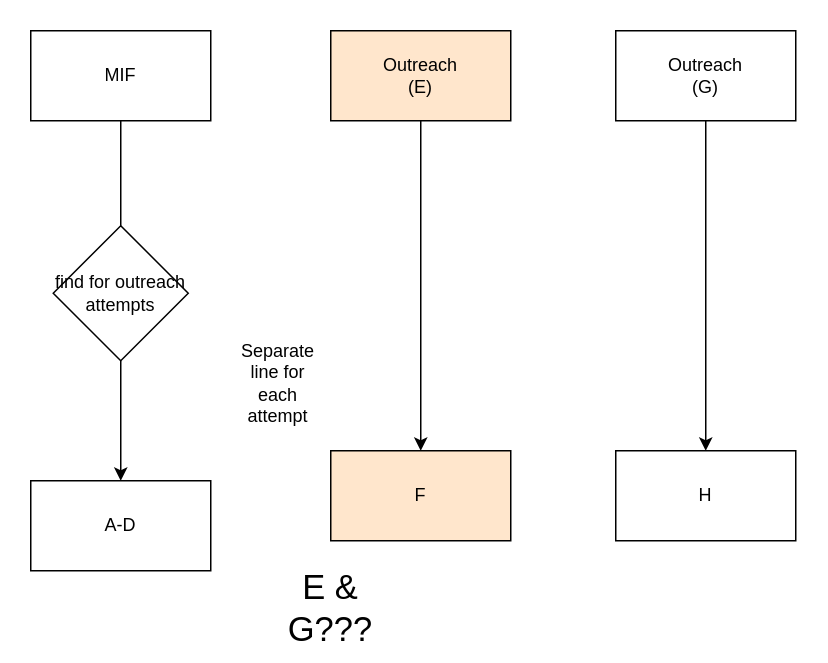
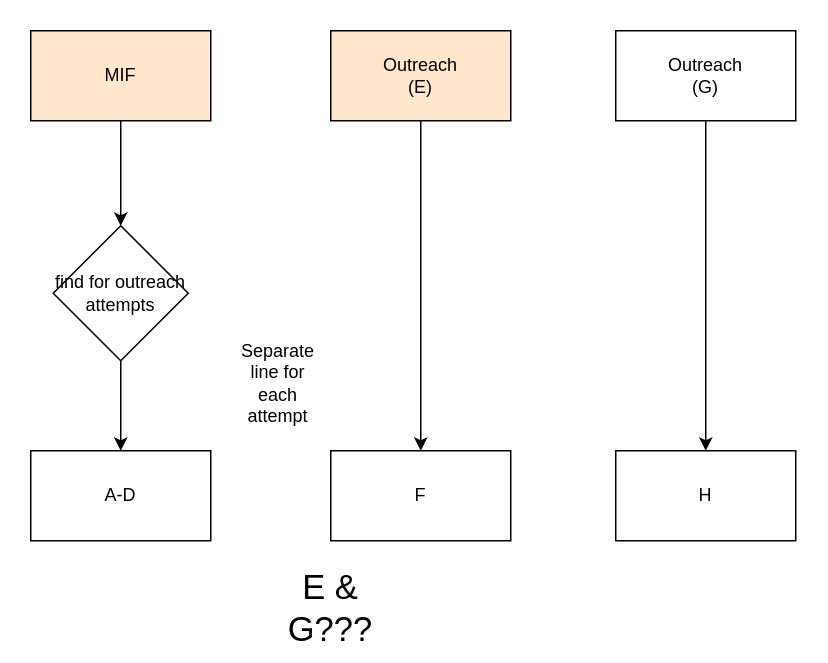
(121, 76) -> (121, 76)
(121, 218) -> (121, 214)
(421, 496) -> (421, 496)
(121, 526) -> (121, 496)
